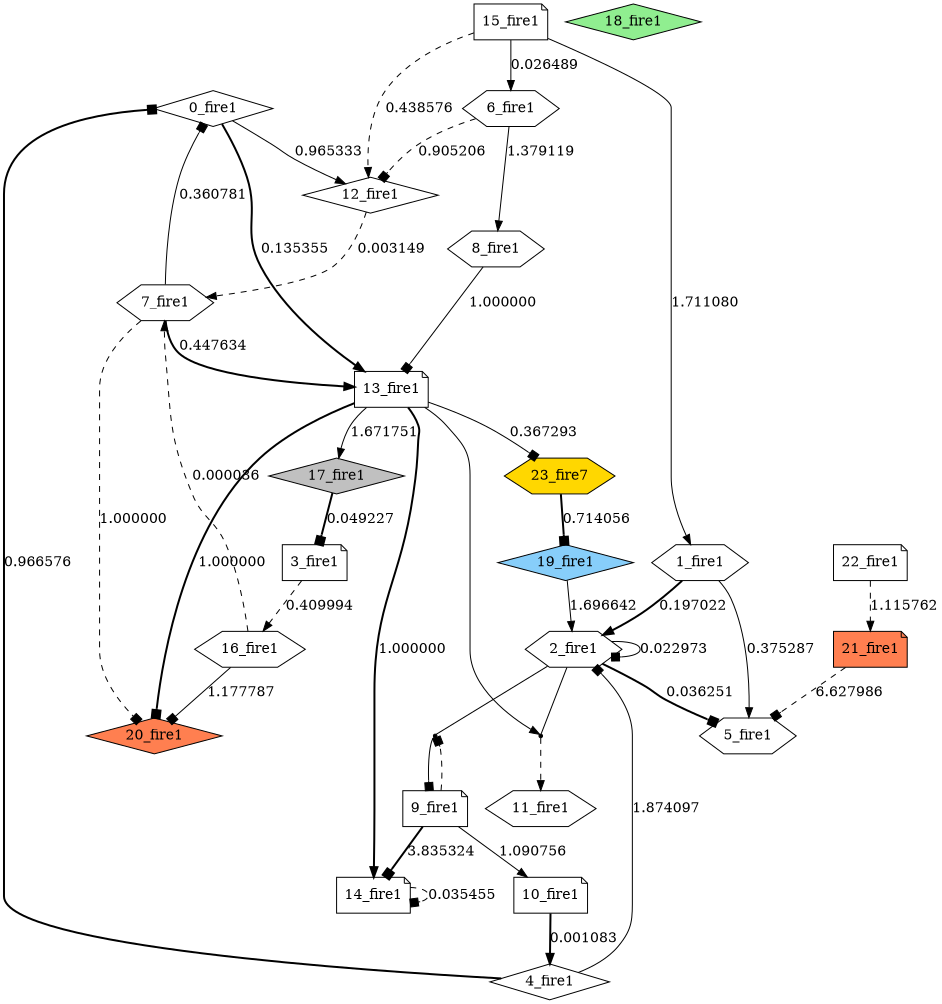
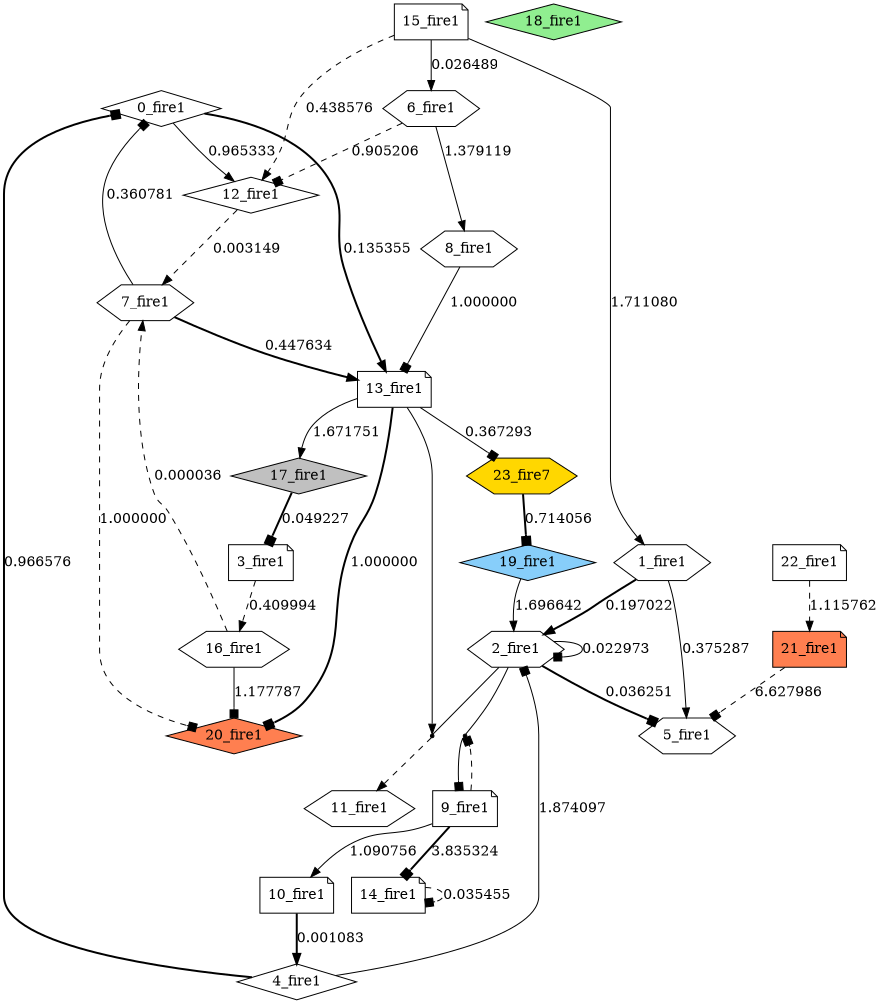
(379, 634) -> none
